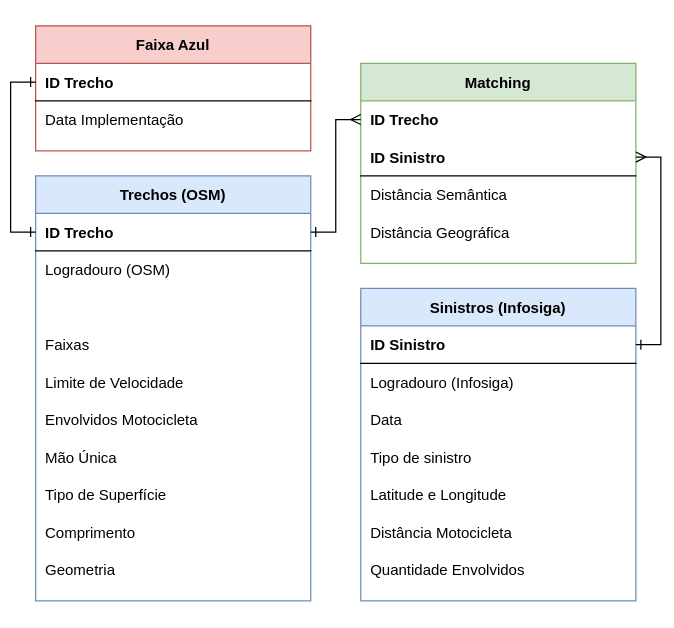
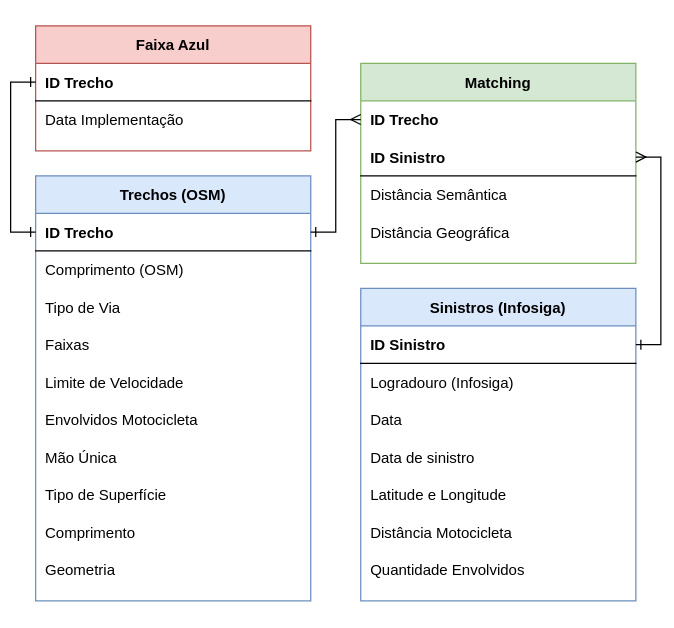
(110, 270) -> (113, 270)
none -> (173, 307)
(427, 458) -> (429, 458)
